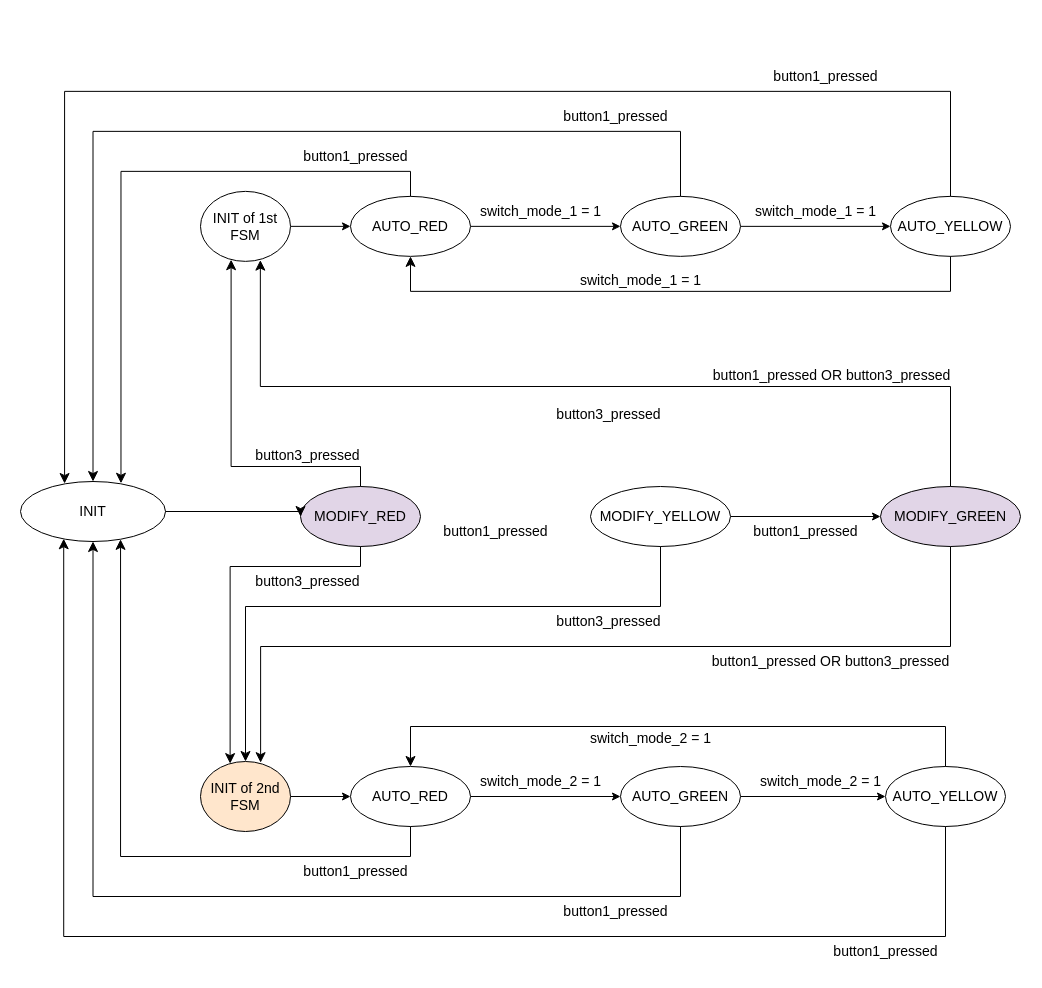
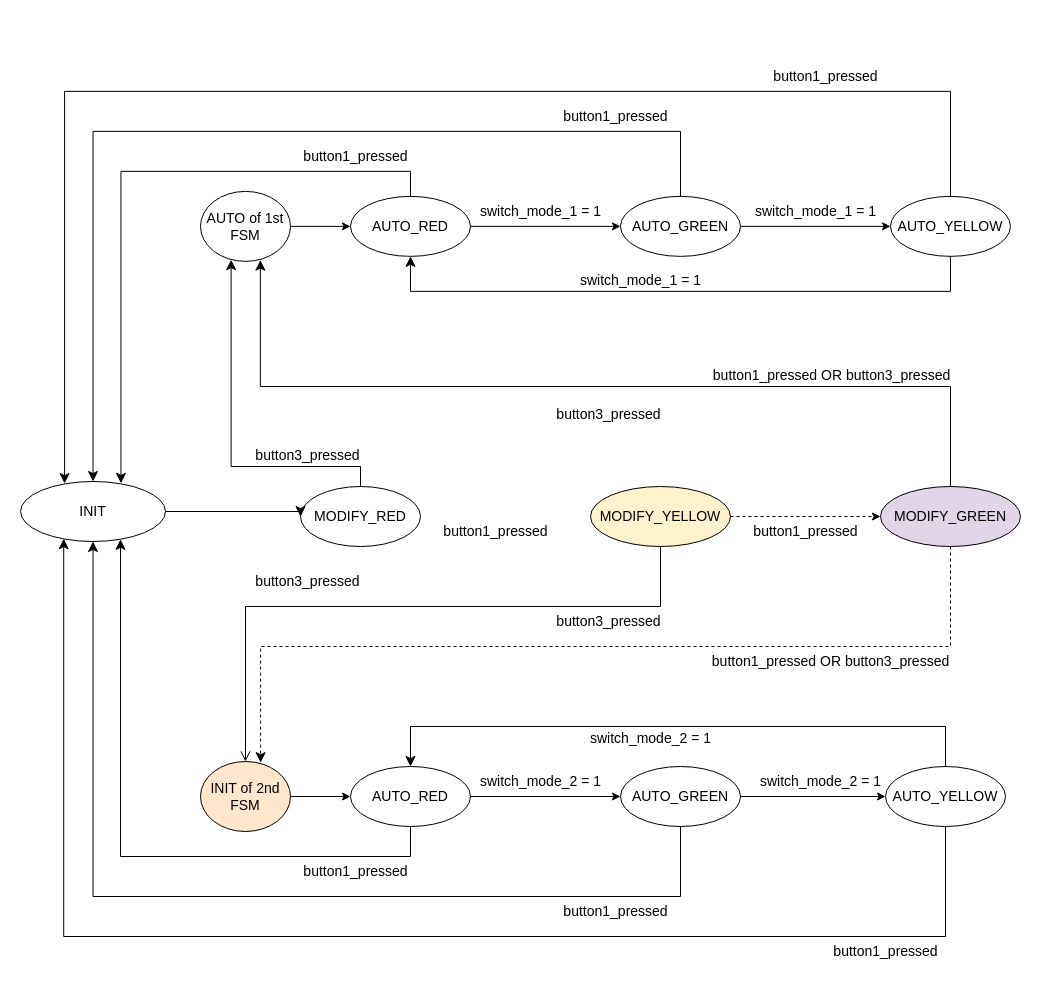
(246, 227) -> (246, 227)
(361, 517) -> (361, 517)
(661, 517) -> (661, 517)
(803, 517) -> (803, 517)
(230, 586) -> none
(603, 647) -> (603, 647)
(246, 752) -> (246, 754)
